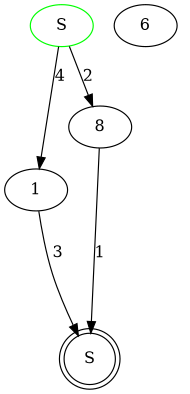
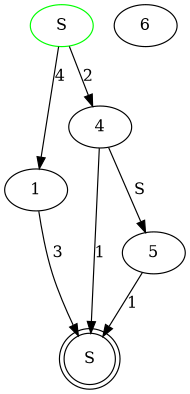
(100, 127) -> (100, 127)
none -> (154, 253)
